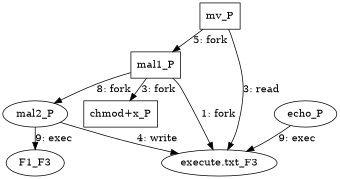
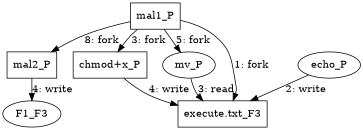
(220, 16) -> (189, 65)
(191, 38) -> (170, 38)
(35, 114) -> (32, 65)
(54, 138) -> (52, 89)
(115, 138) -> (146, 93)
(297, 138) -> (306, 89)
(219, 163) -> (223, 114)
